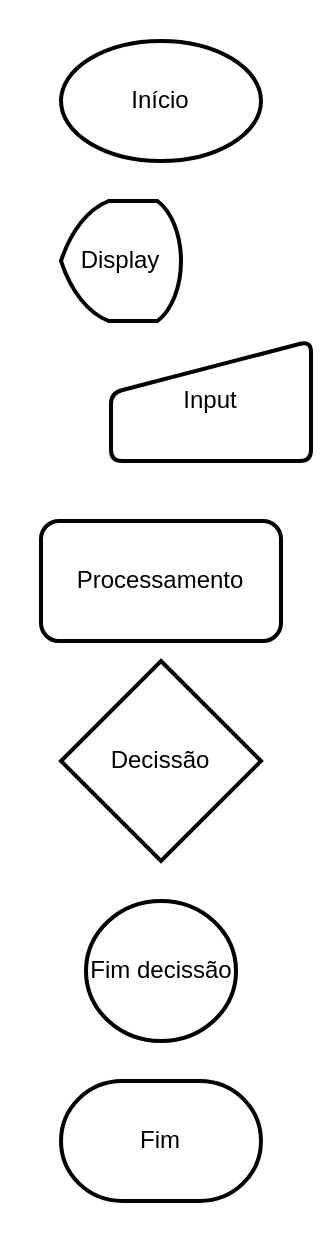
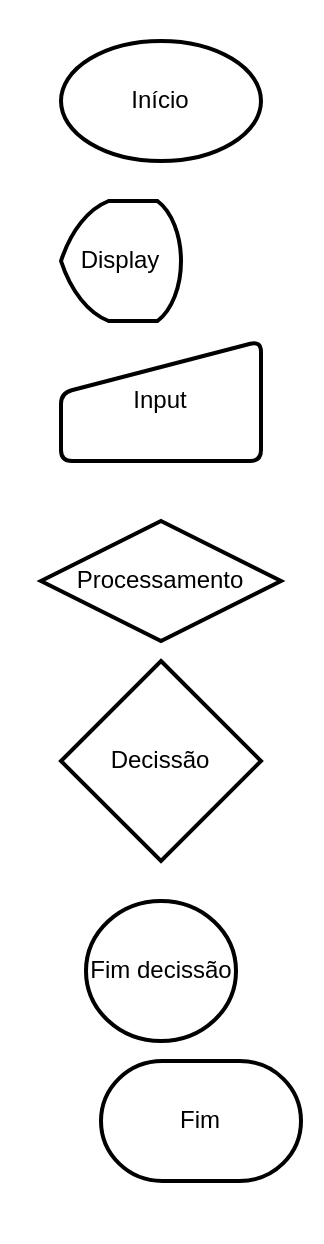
(211, 401) -> (161, 401)
(161, 581) -> (161, 581)
(161, 1141) -> (201, 1121)
